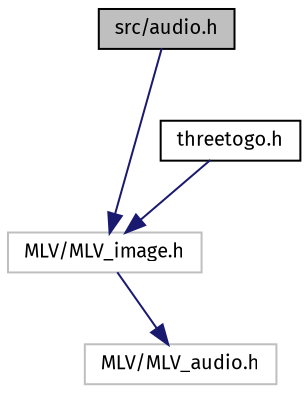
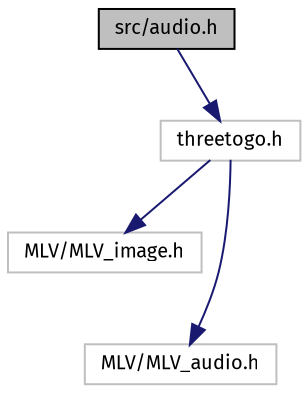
(138, 131) -> (193, 76)
(231, 141) -> (231, 141)
(137, 300) -> (224, 245)
